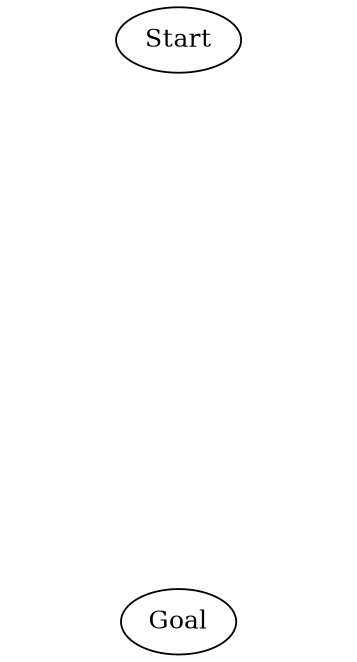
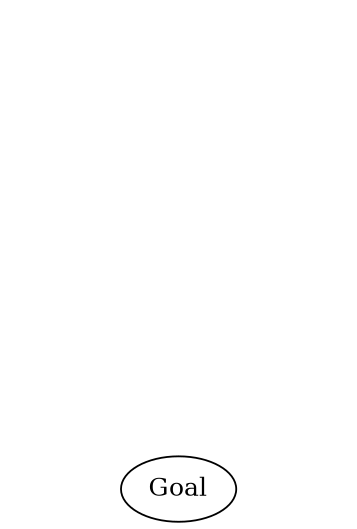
(179, 40) -> none
